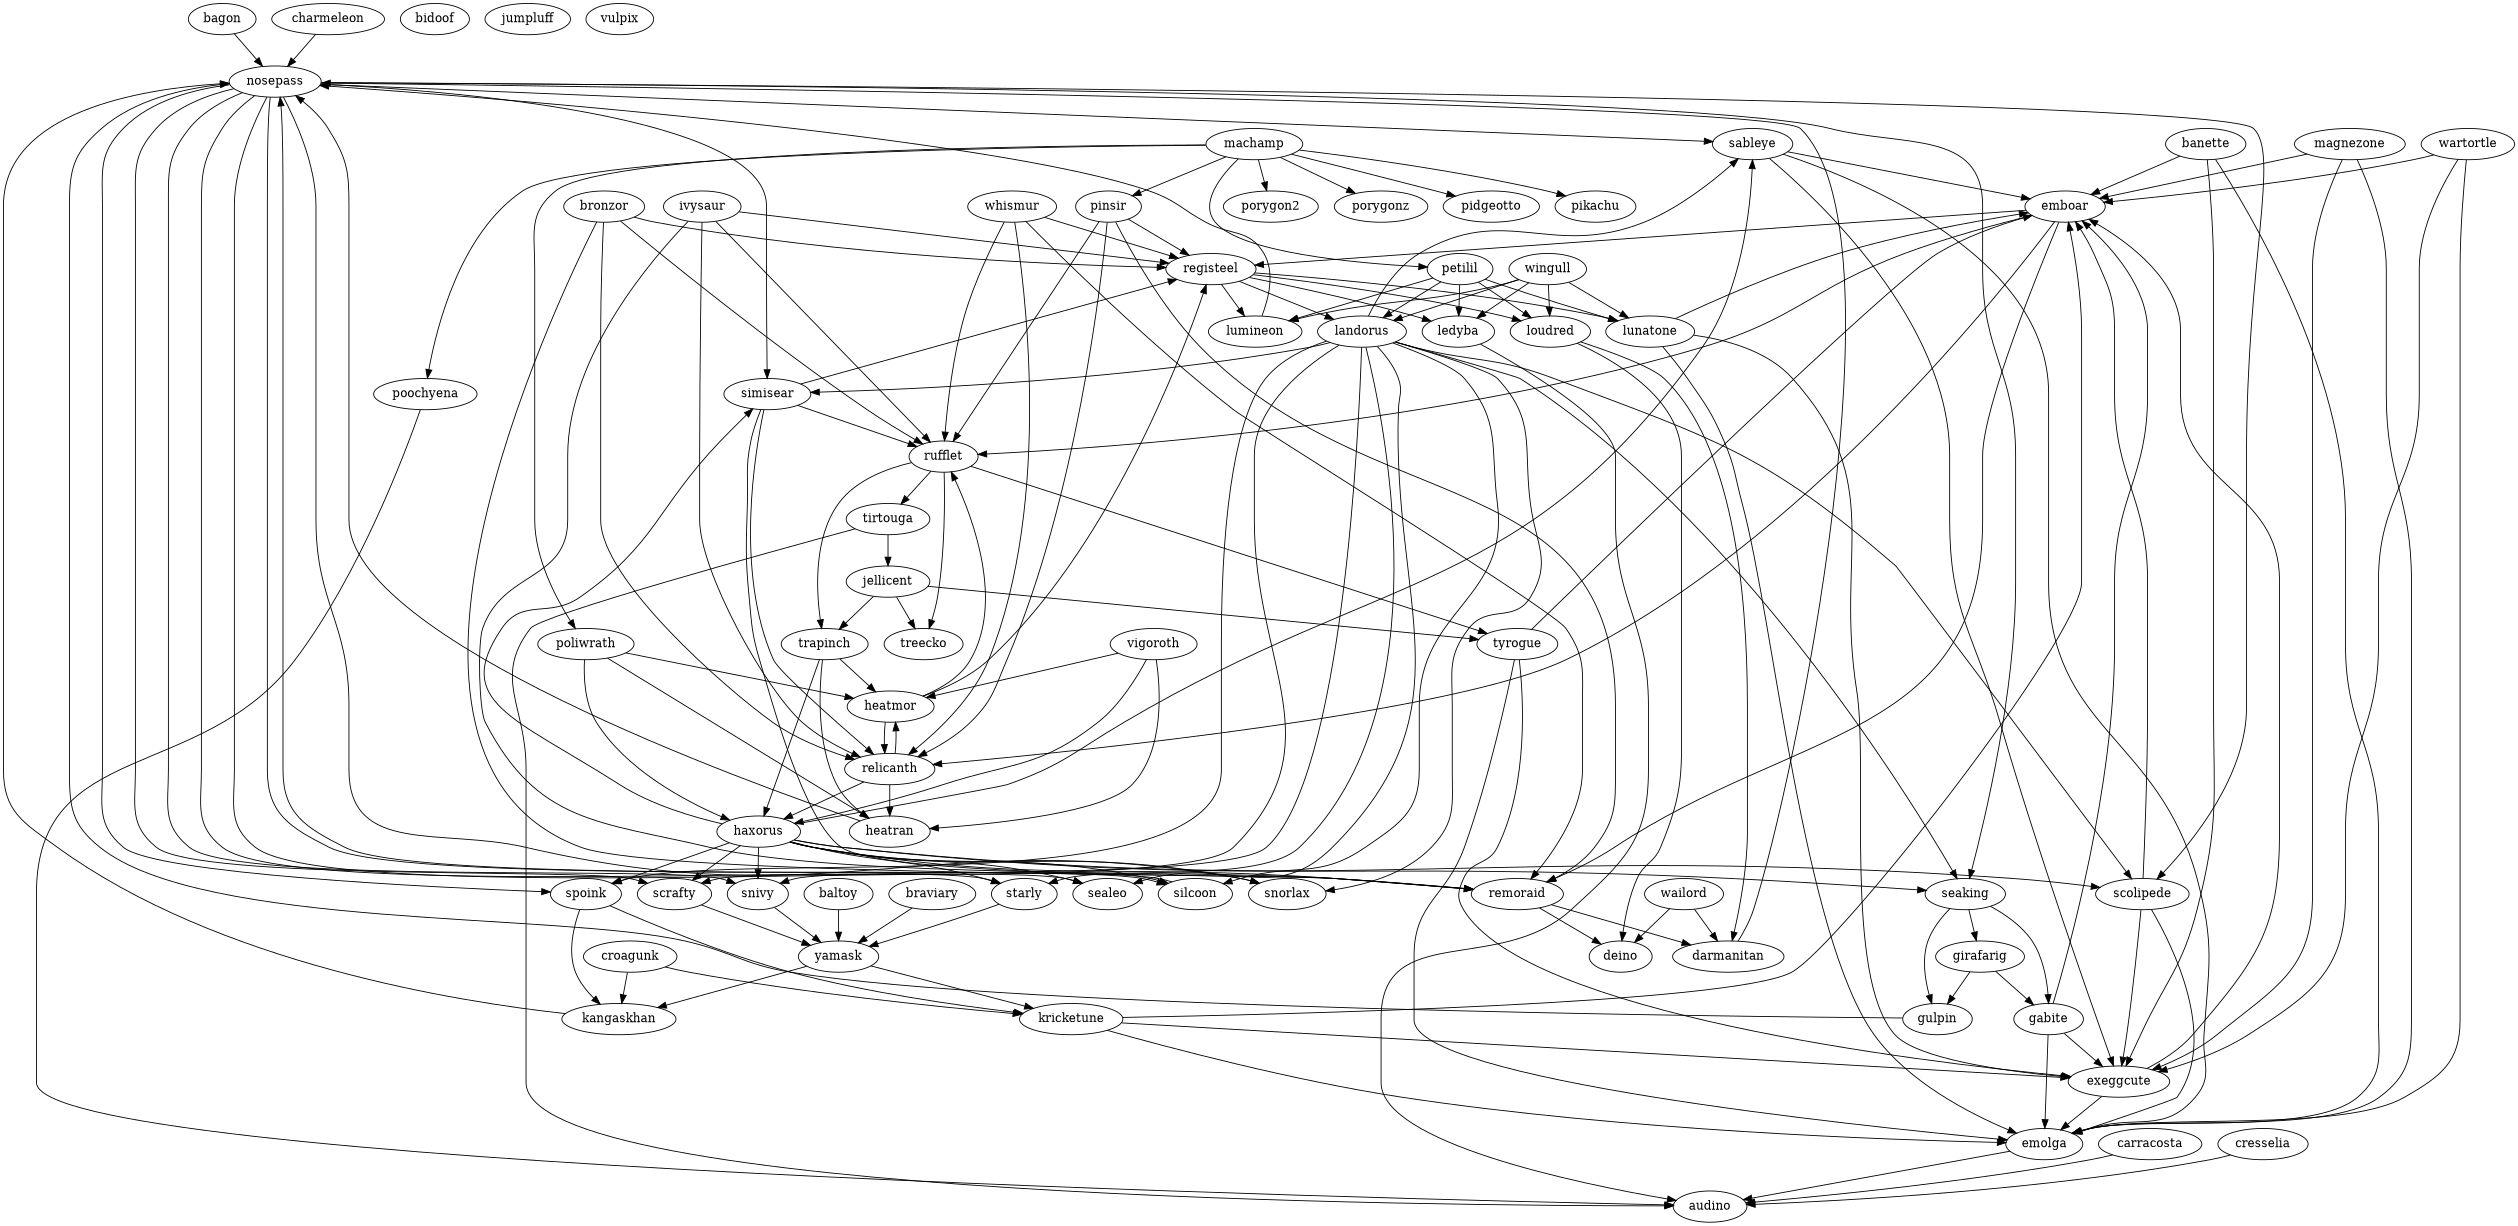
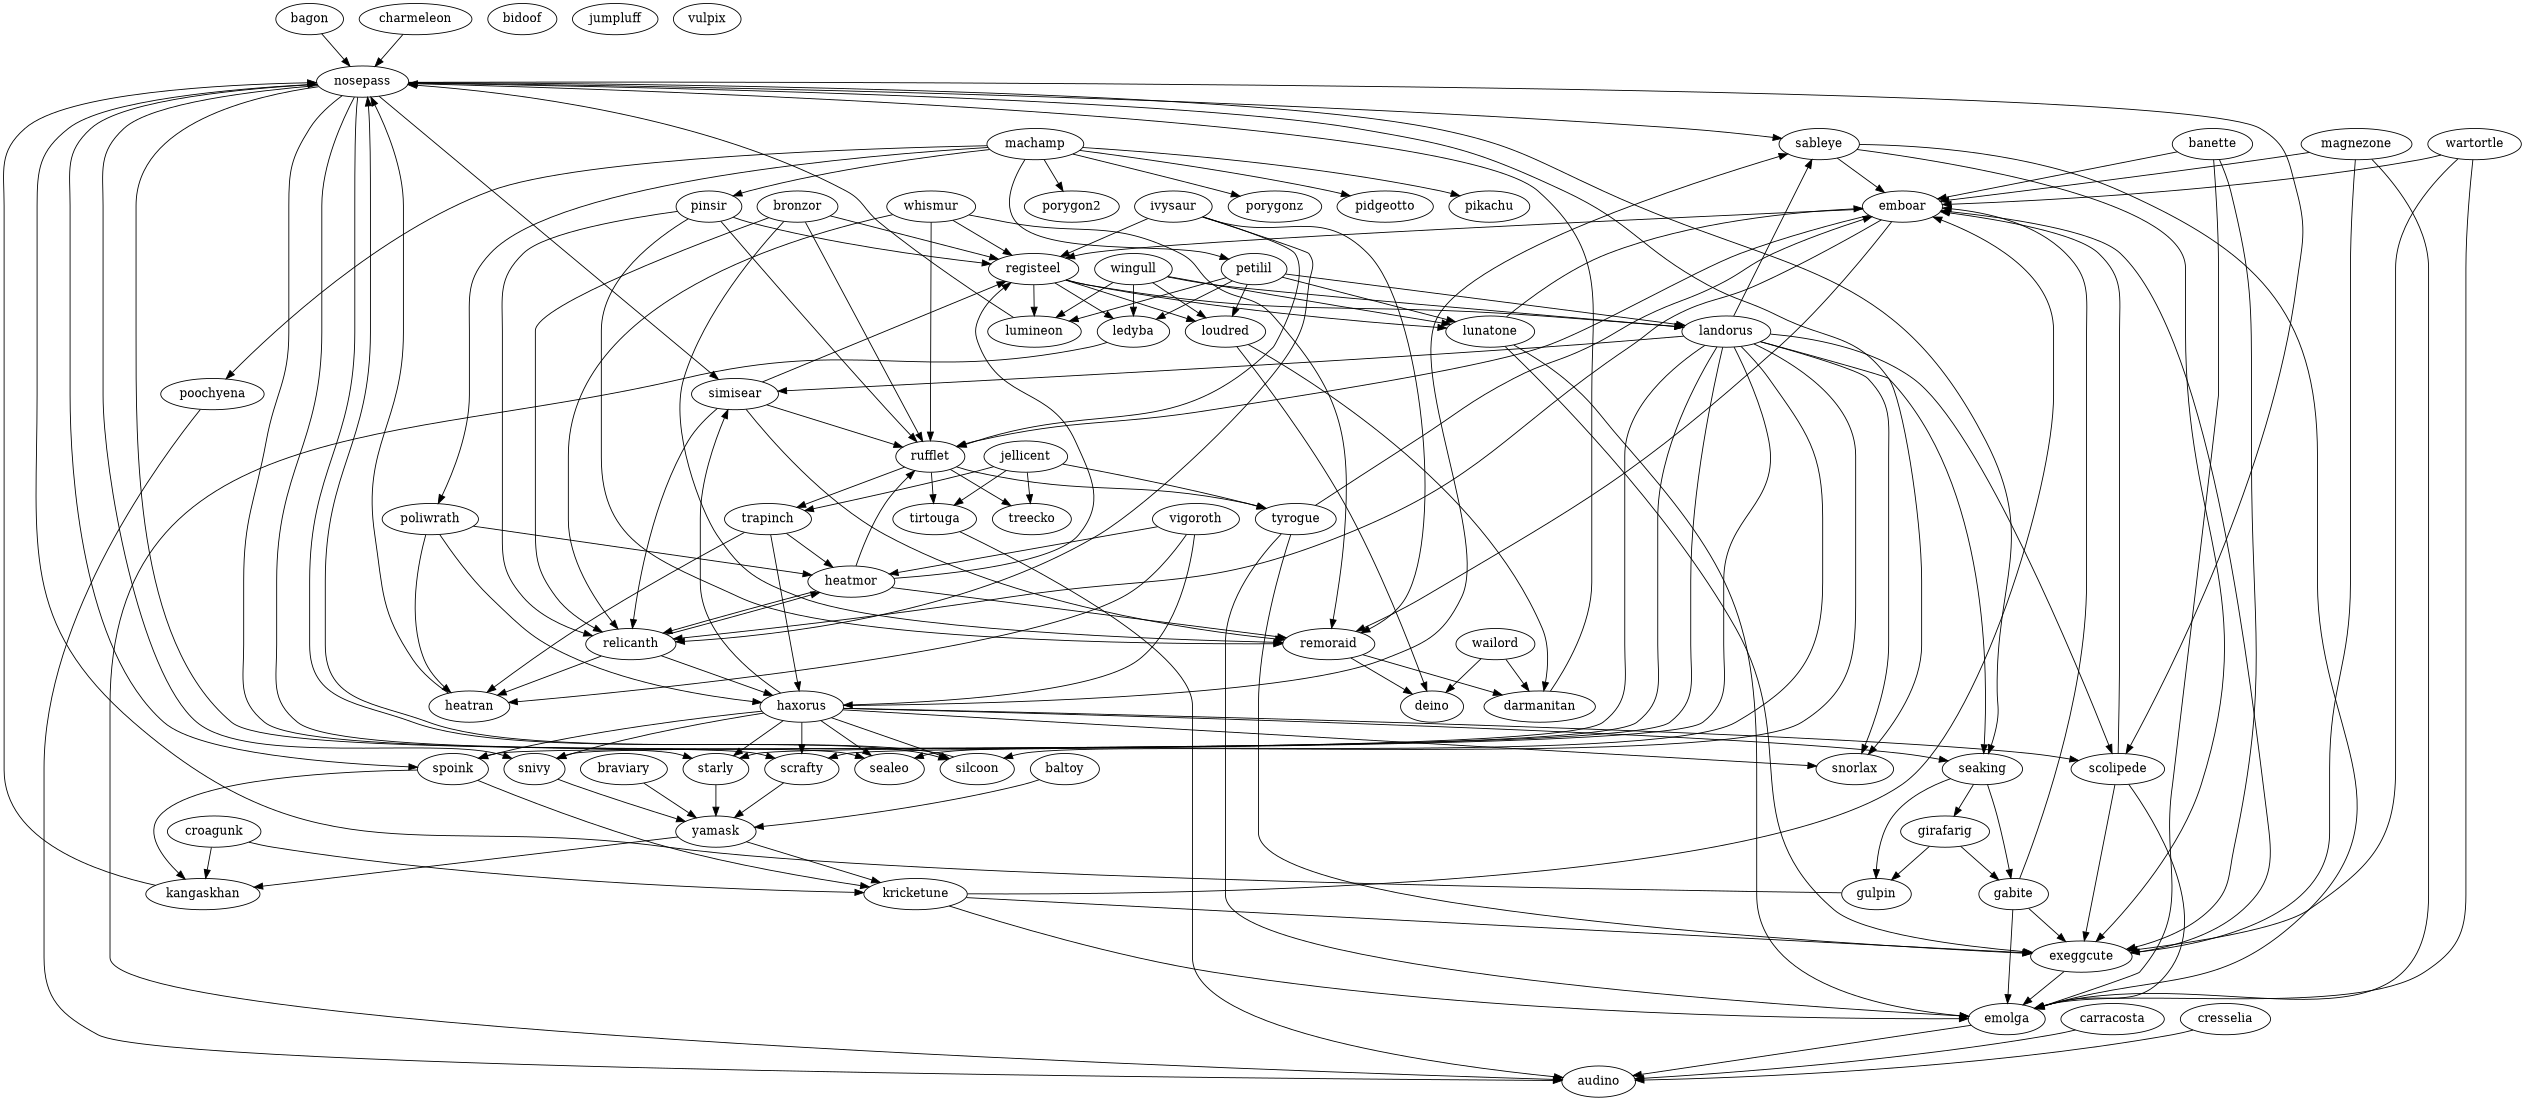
(888, 546) -> (986, 484)
(1126, 871) -> (1065, 610)
